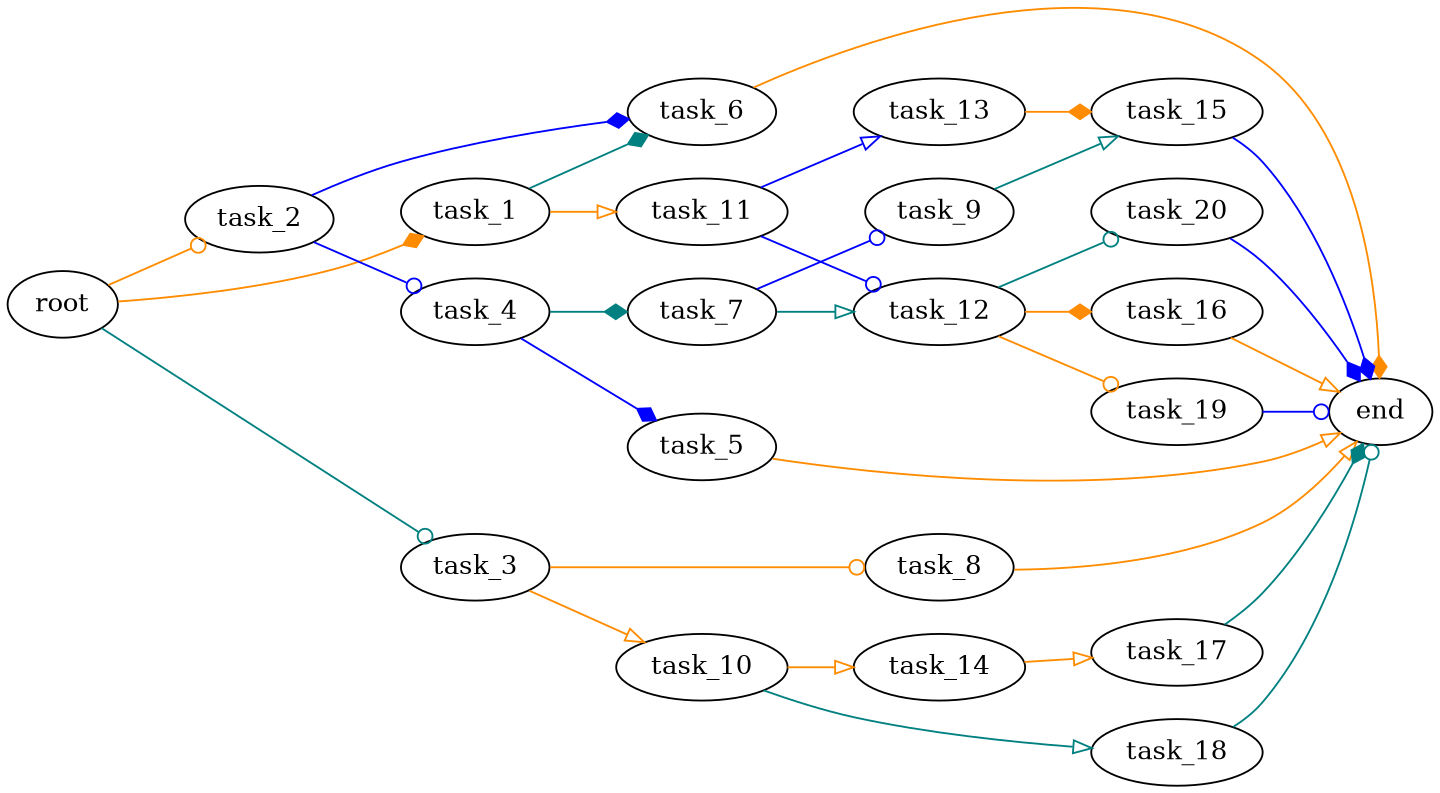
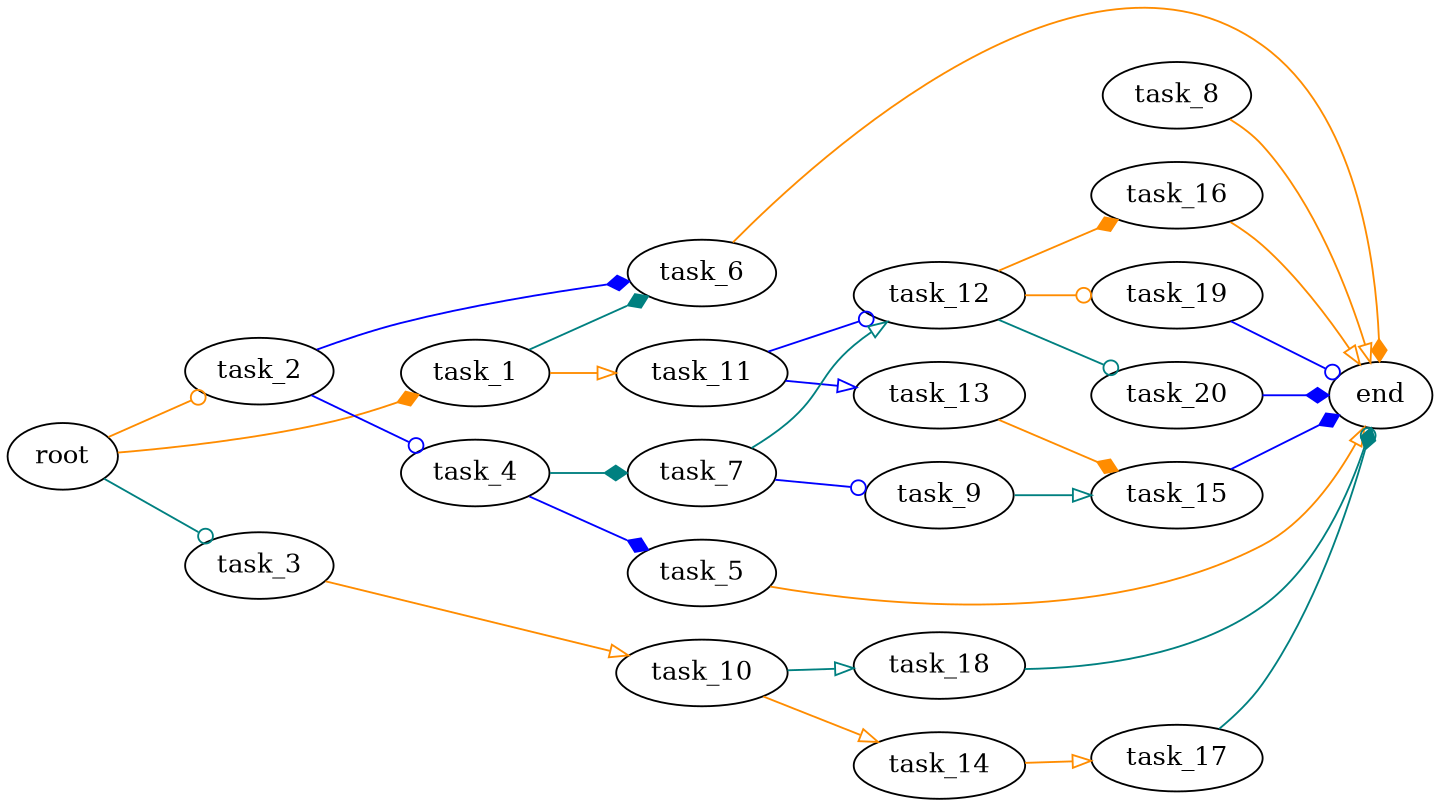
(700, 567) -> none
